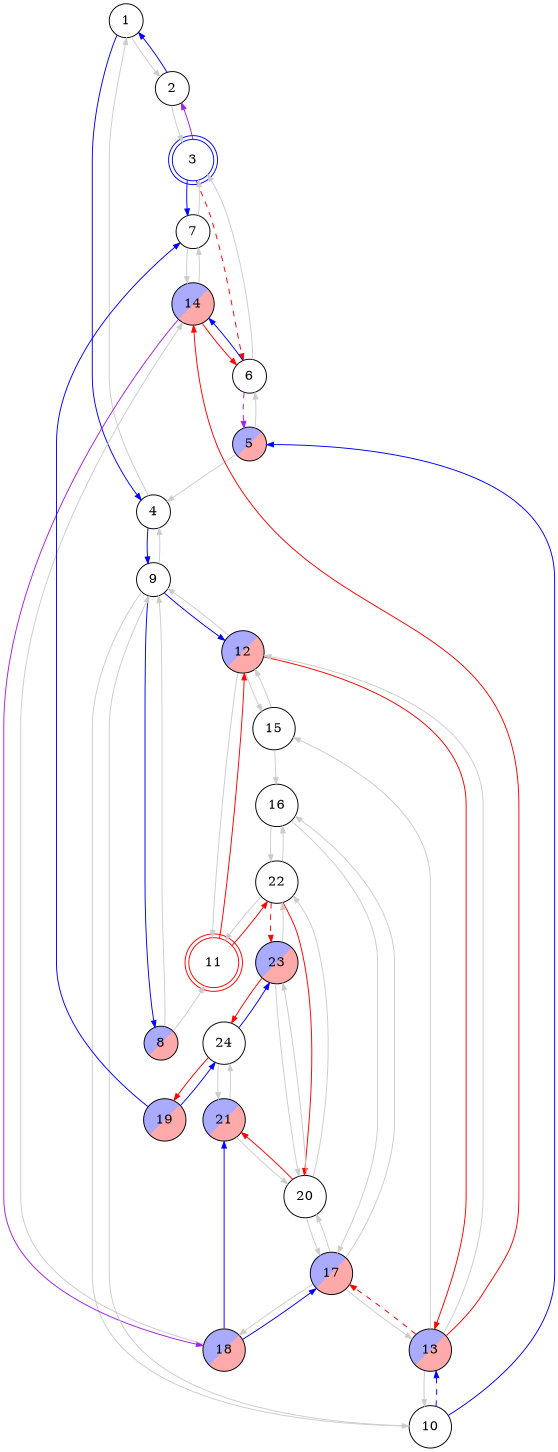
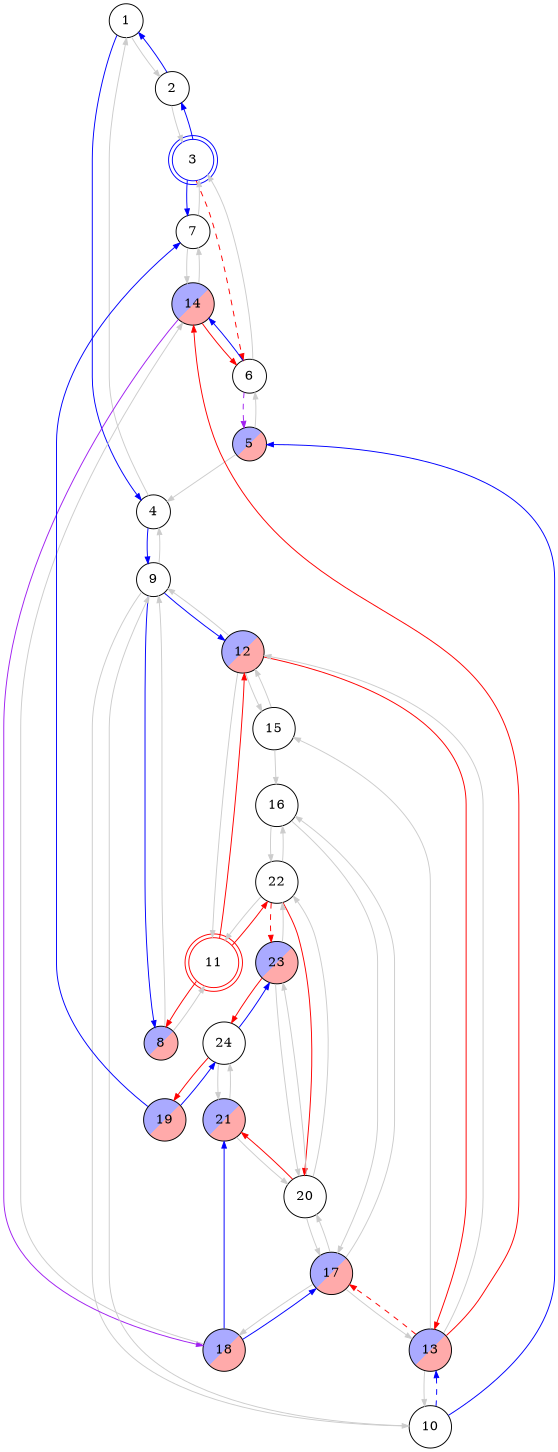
(189, 124) -> (189, 124)
none -> (182, 1001)
